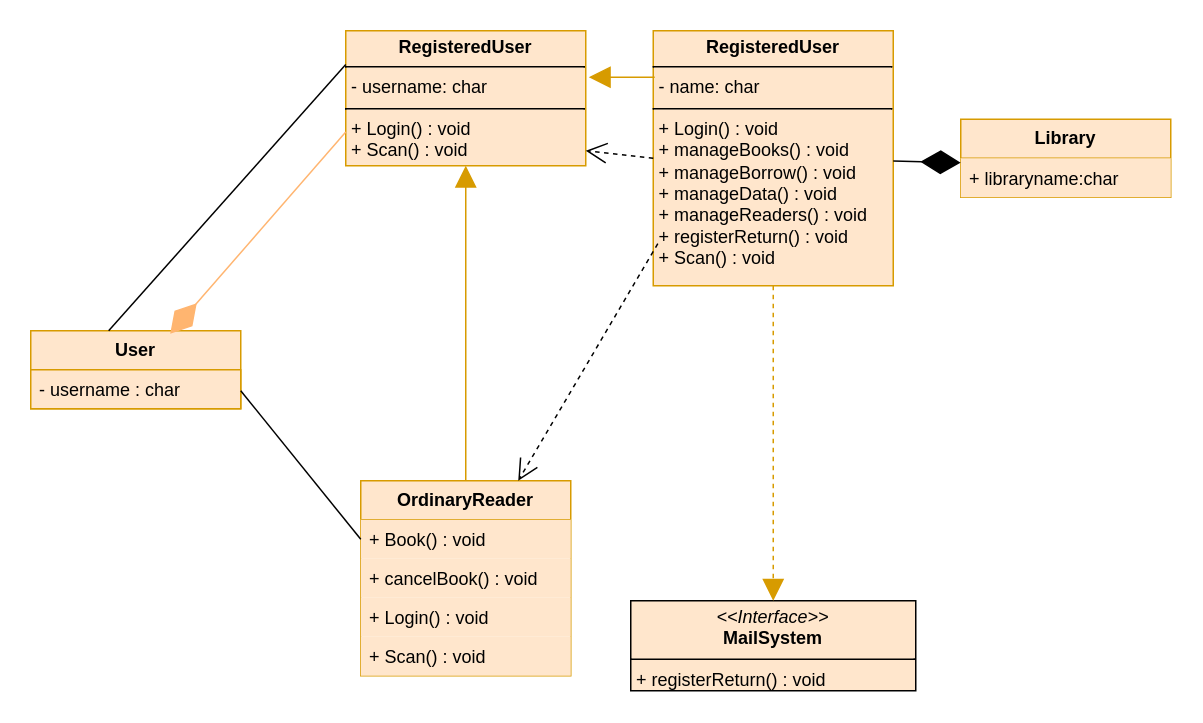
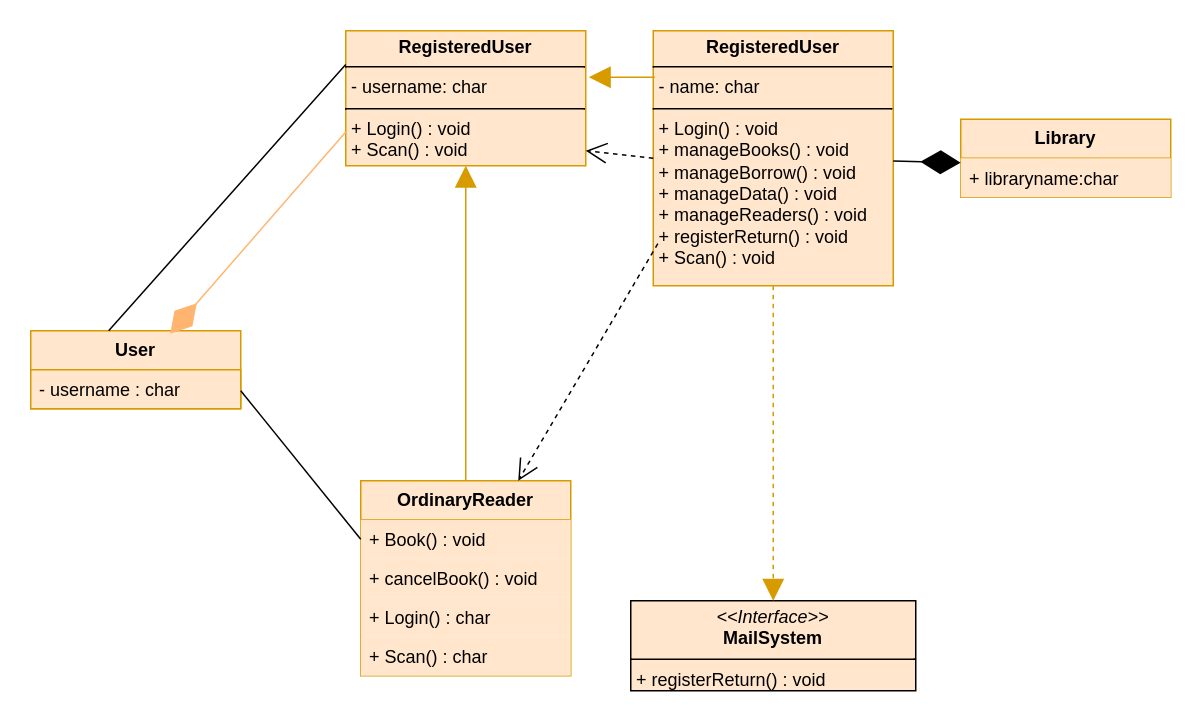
(436, 619) -> (439, 619)
(434, 658) -> (436, 658)
